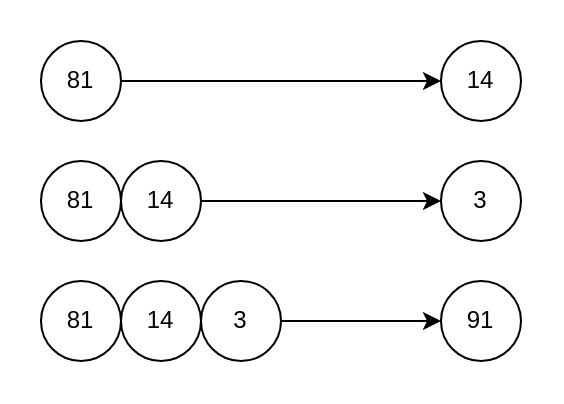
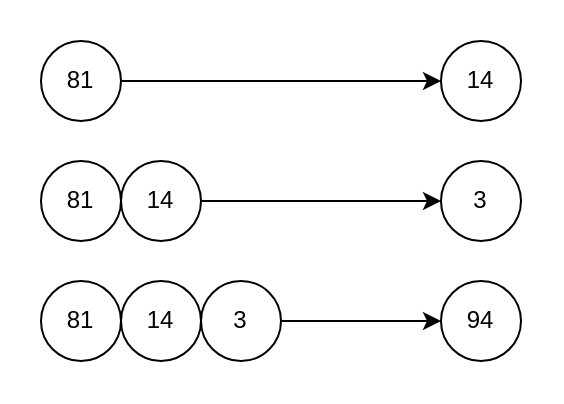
(481, 321) -> (481, 321)
